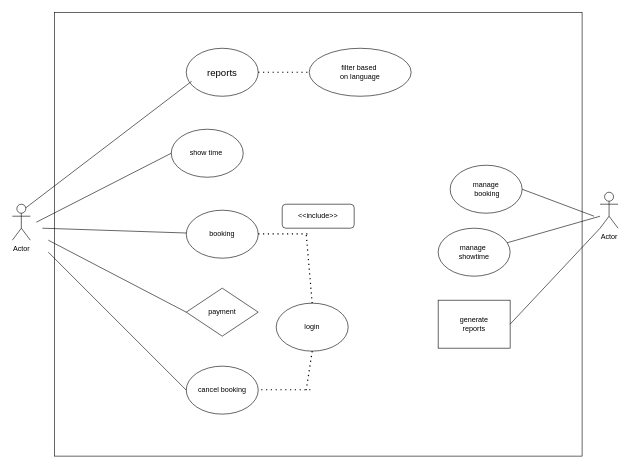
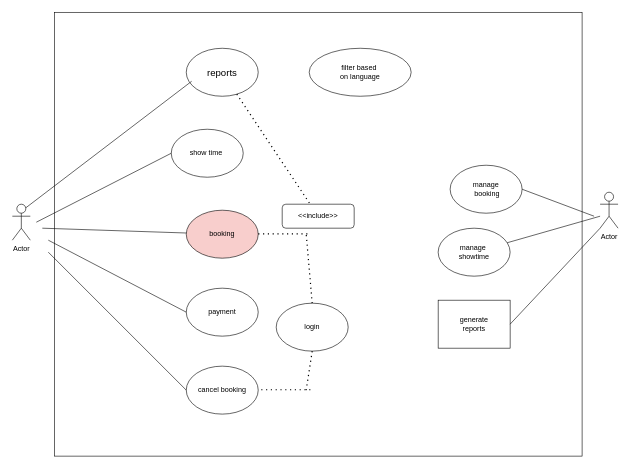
(284, 72) -> (274, 149)
(222, 234) -> (222, 234)
(222, 312) -> (222, 312)
